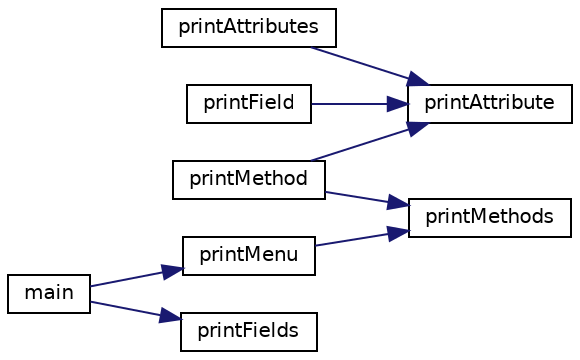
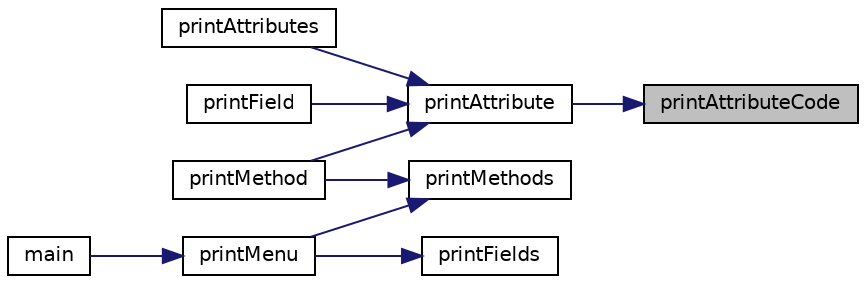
none -> (751, 104)
(125, 308) -> (358, 256)
